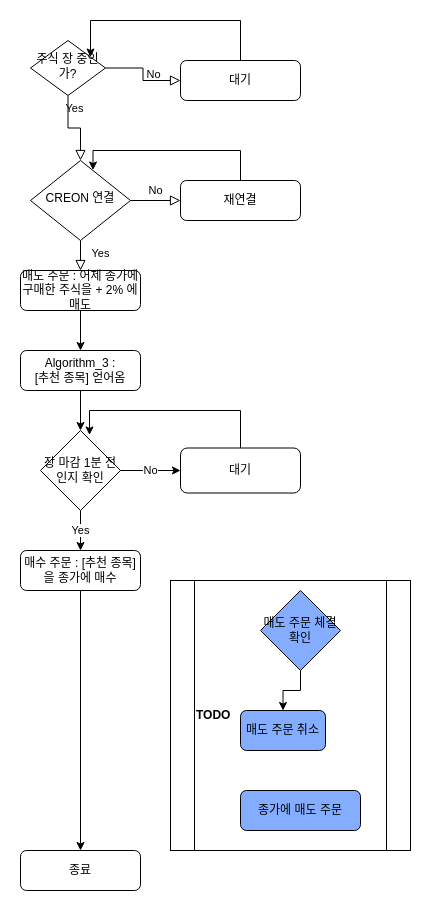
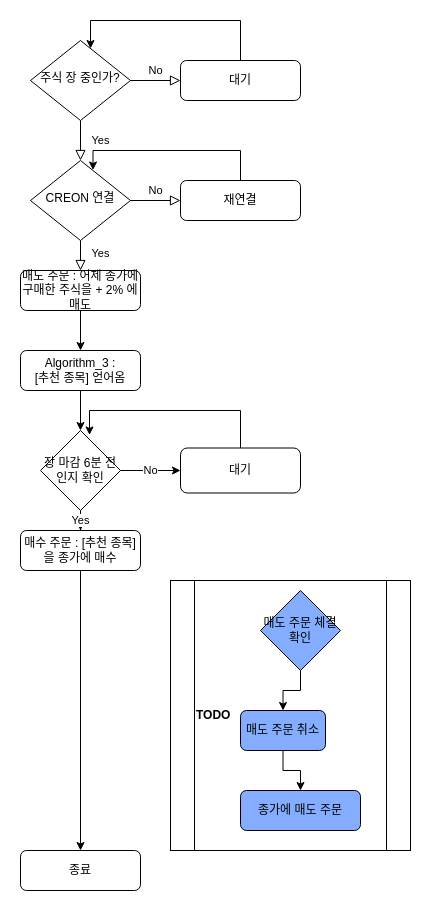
(68, 68) -> (81, 81)
(81, 471) -> (81, 471)
(81, 571) -> (81, 551)
none -> (288, 771)
